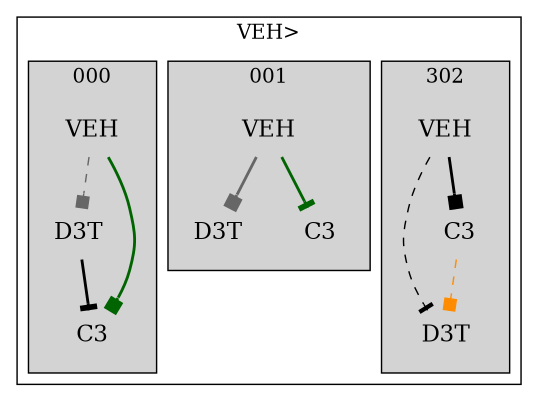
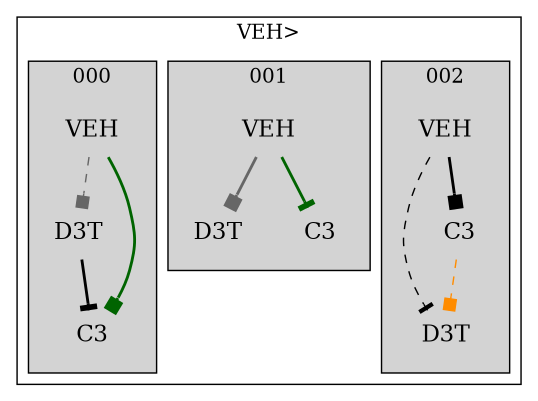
(446, 78) -> (446, 78)
